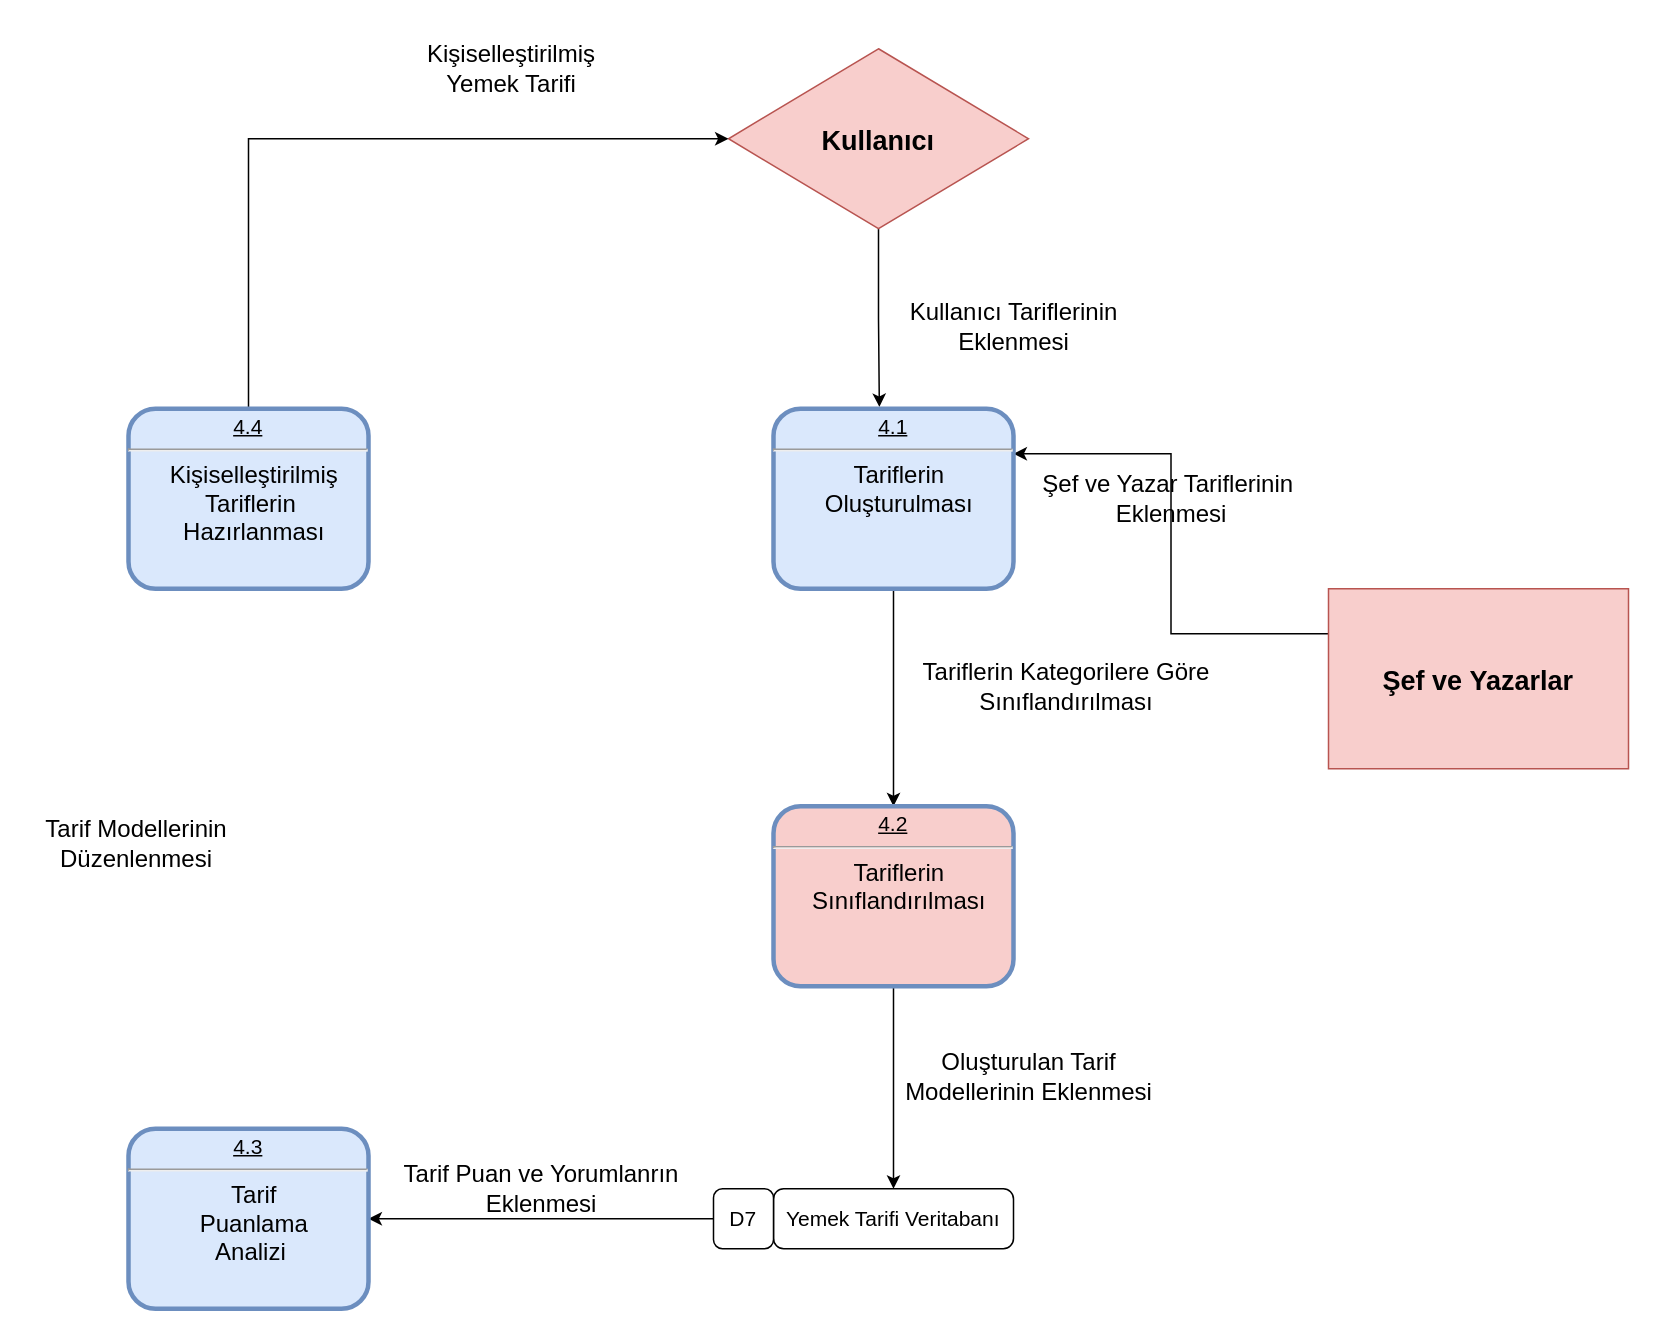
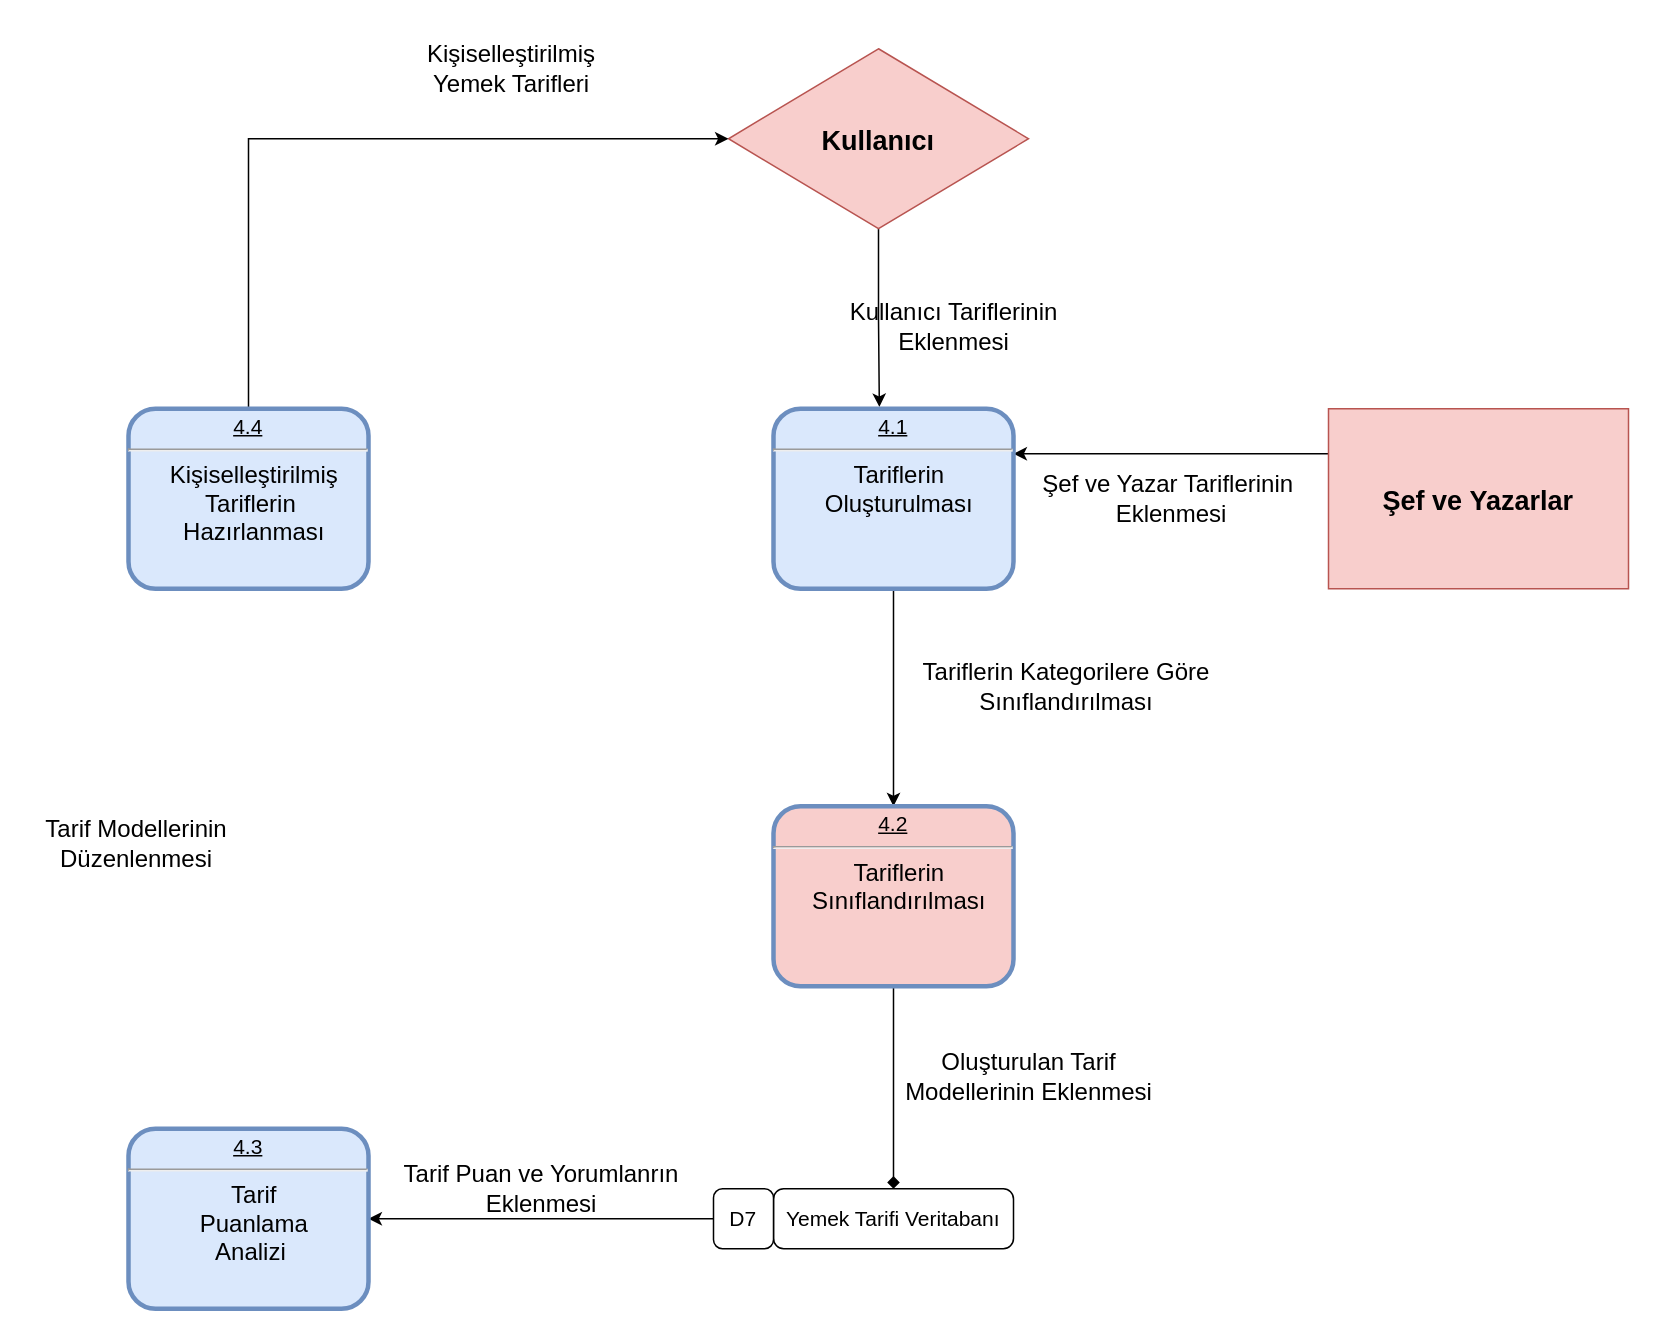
(512, 68) -> (512, 68)
(1013, 326) -> (953, 326)
(1478, 679) -> (1478, 499)
(893, 1177) -> (893, 1176)
